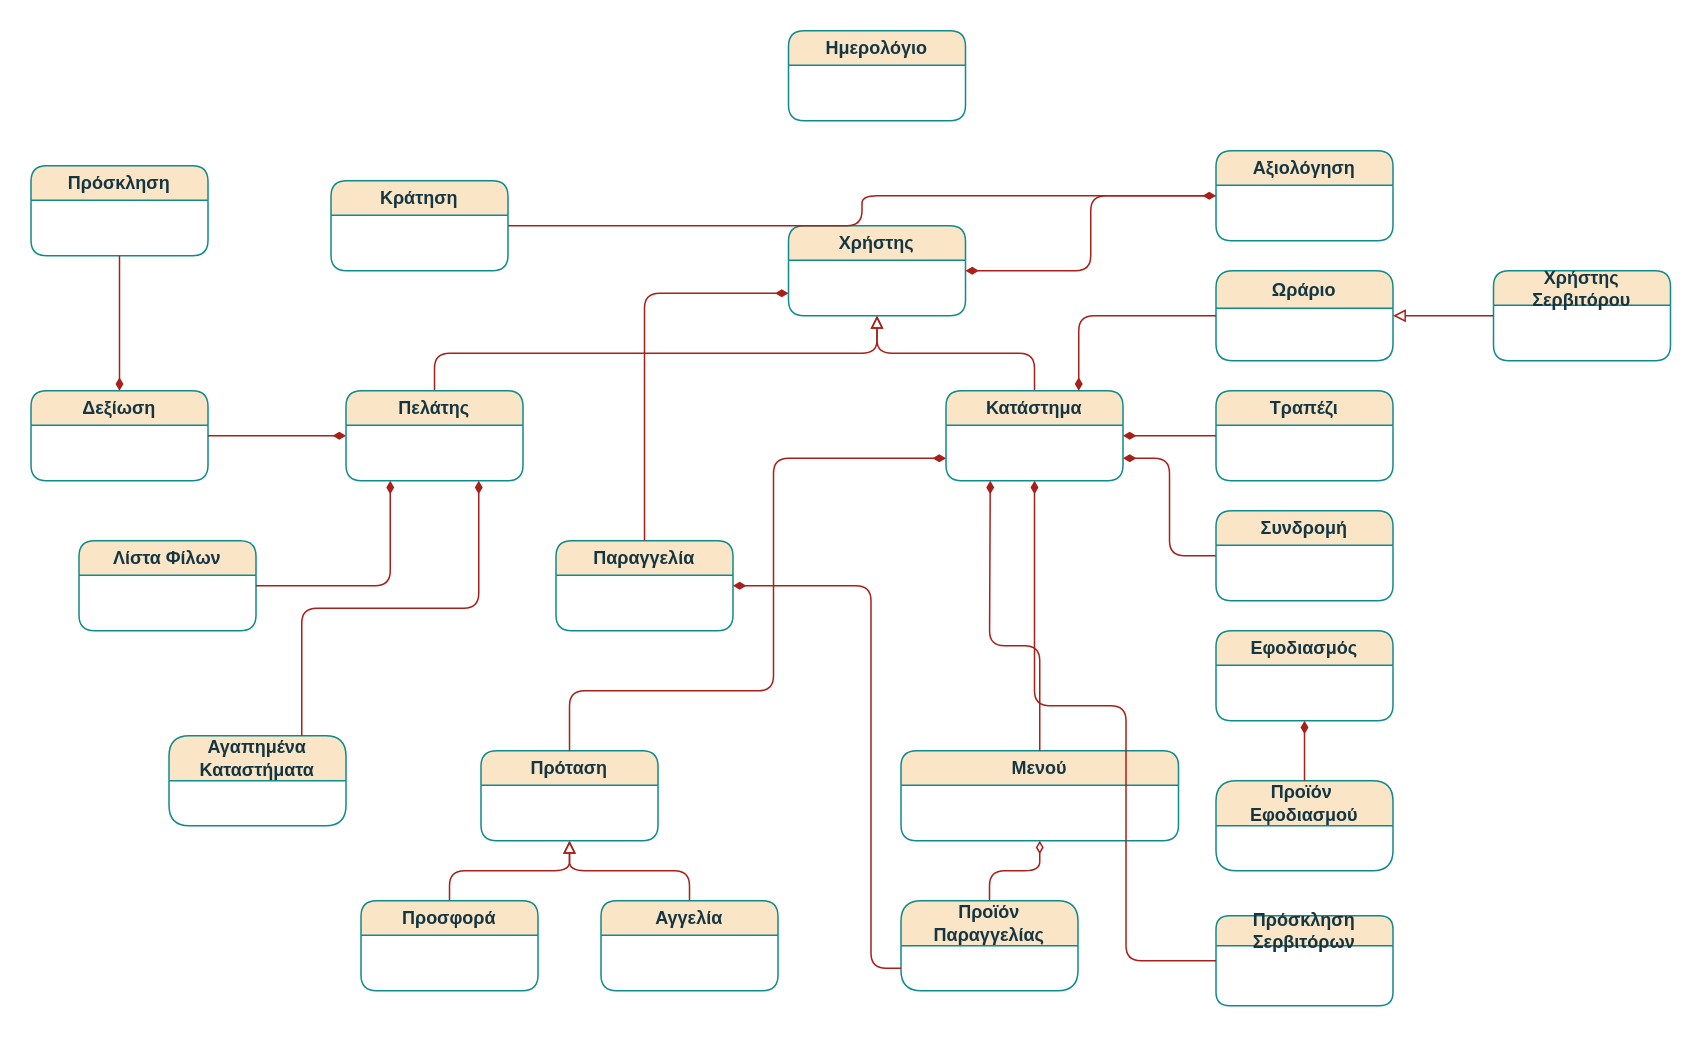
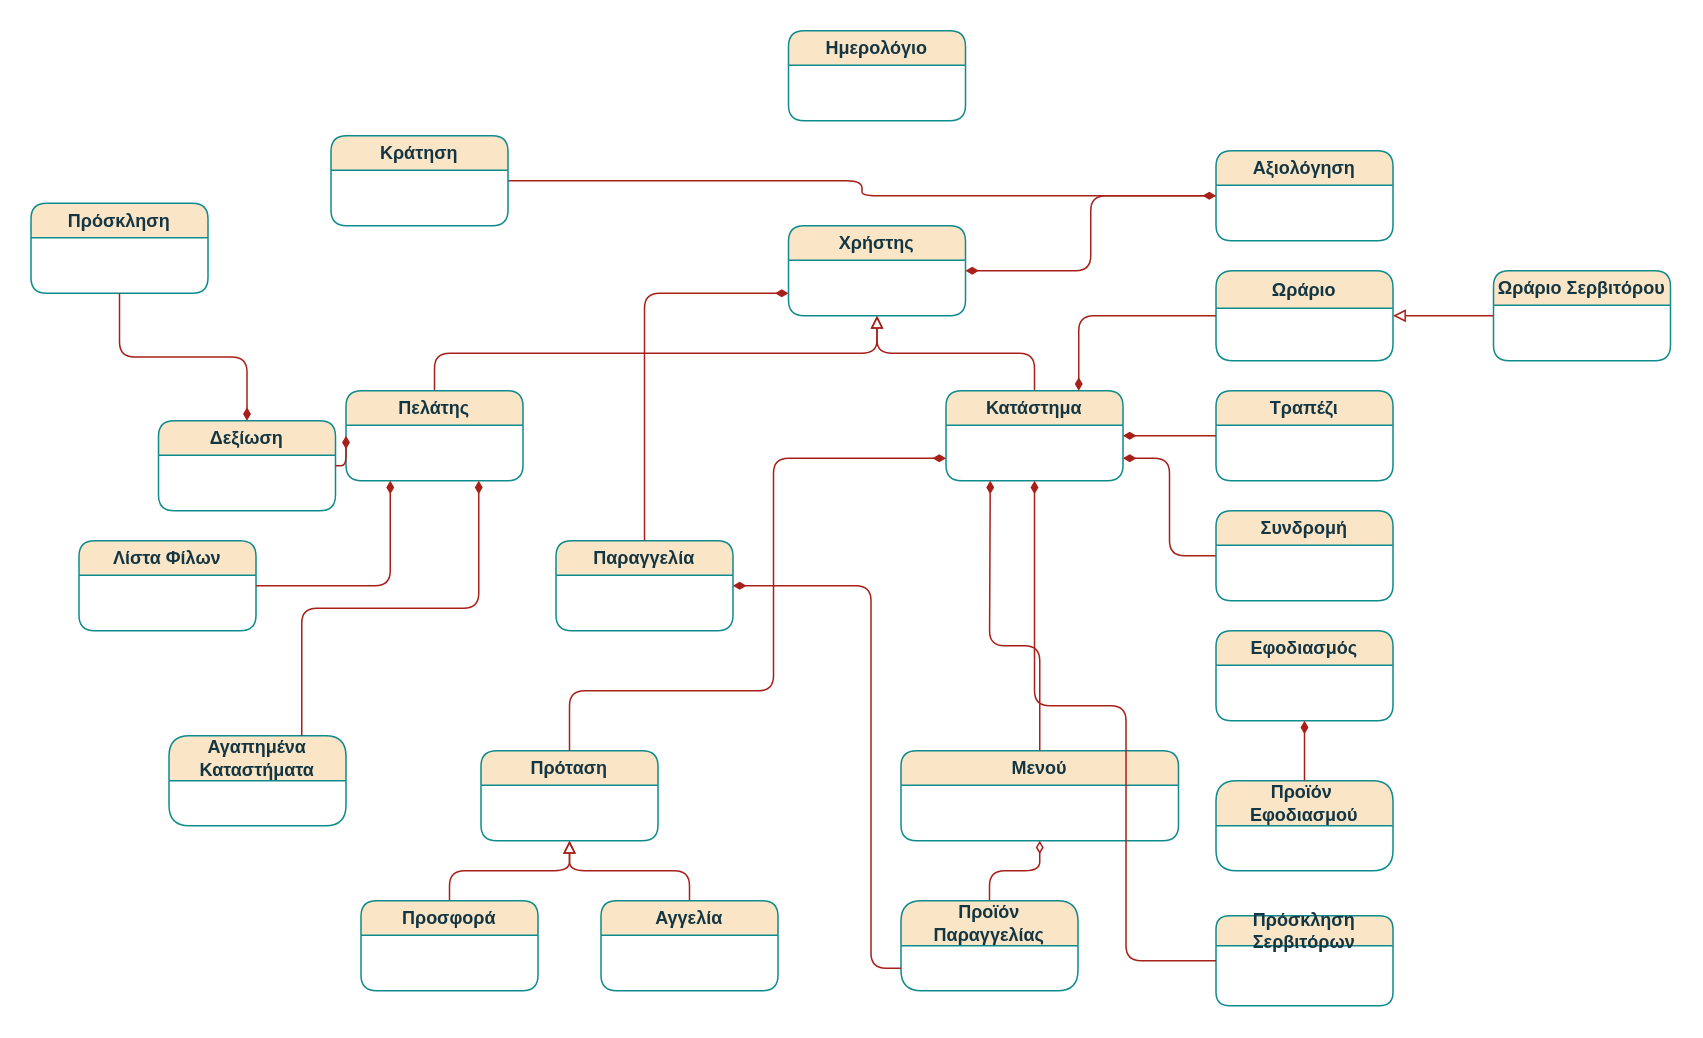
(119, 211) -> (119, 248)
(419, 226) -> (419, 181)
(1582, 289) -> (1582, 289)
(119, 436) -> (247, 466)
